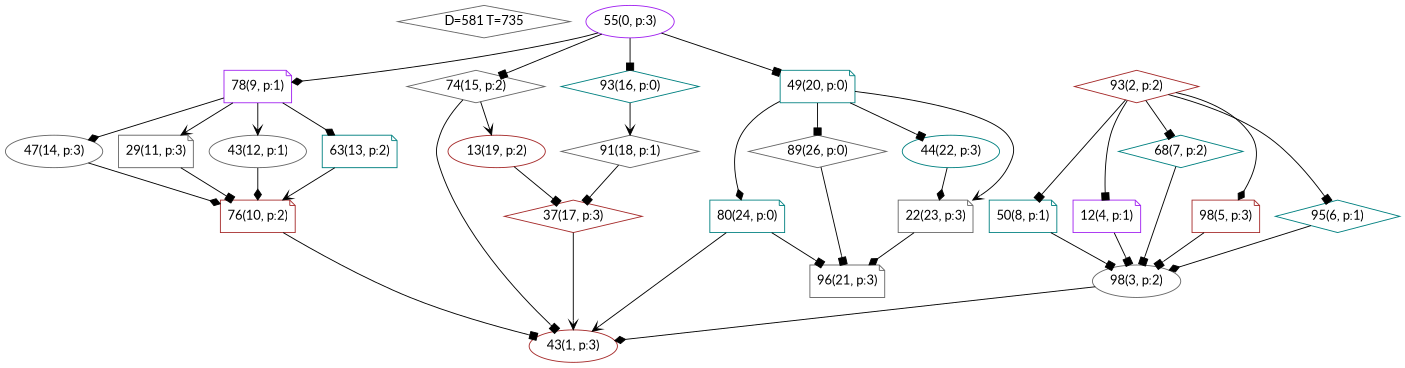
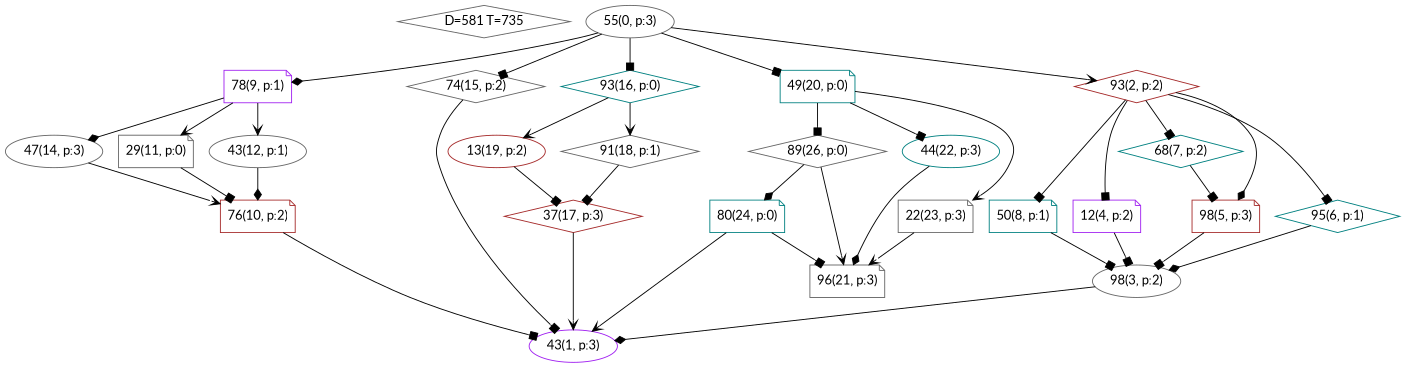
(630, 22) -> (630, 22)
none -> (879, 54)
(485, 114) -> (570, 116)
(740, 137) -> (788, 179)
(156, 151) -> (156, 151)
(360, 151) -> none
(945, 179) -> (887, 205)
(149, 182) -> (149, 182)
(831, 211) -> (831, 211)
(1160, 211) -> (1200, 179)
(1107, 216) -> (1107, 216)
(896, 245) -> (896, 245)
(573, 346) -> (573, 346)
